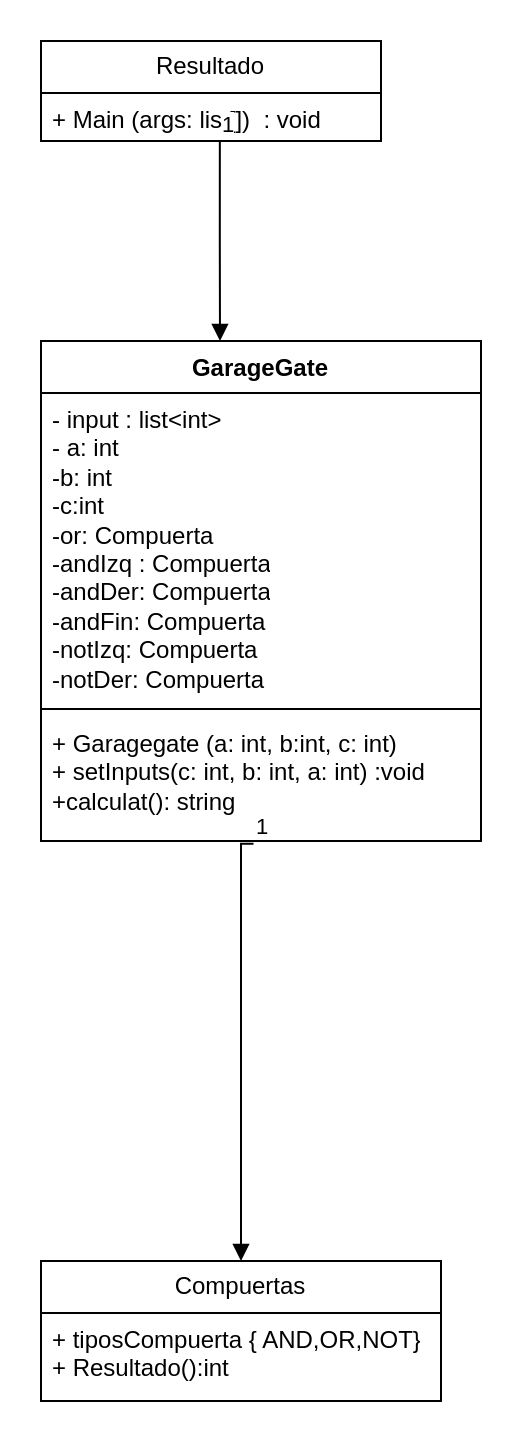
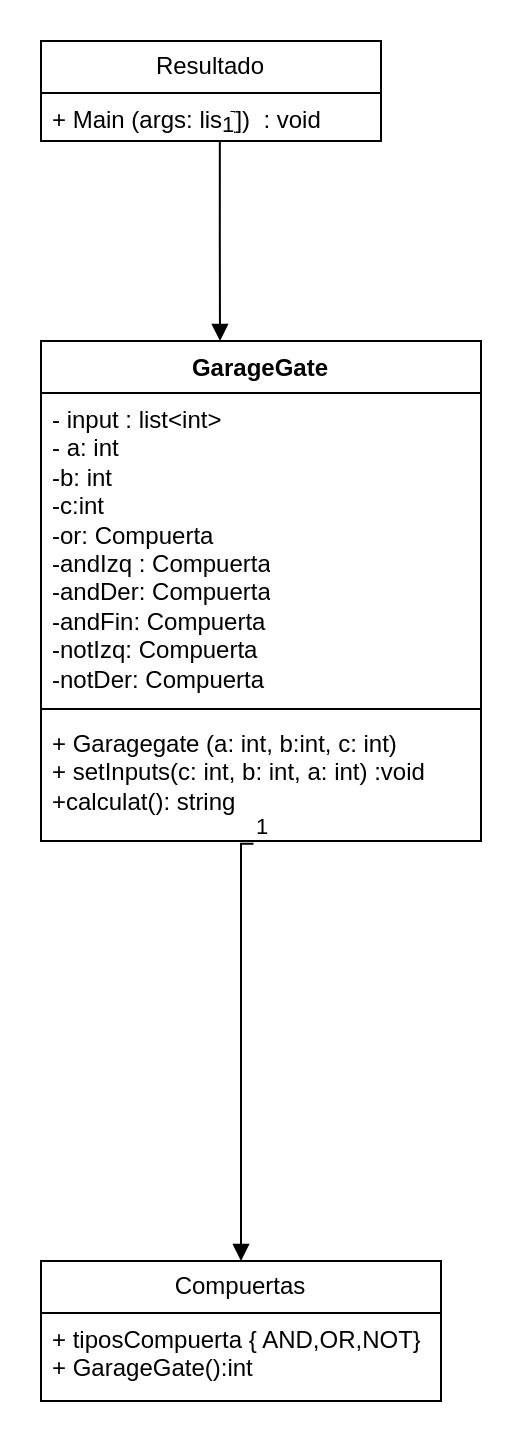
(236, 1356) -> (236, 1356)
